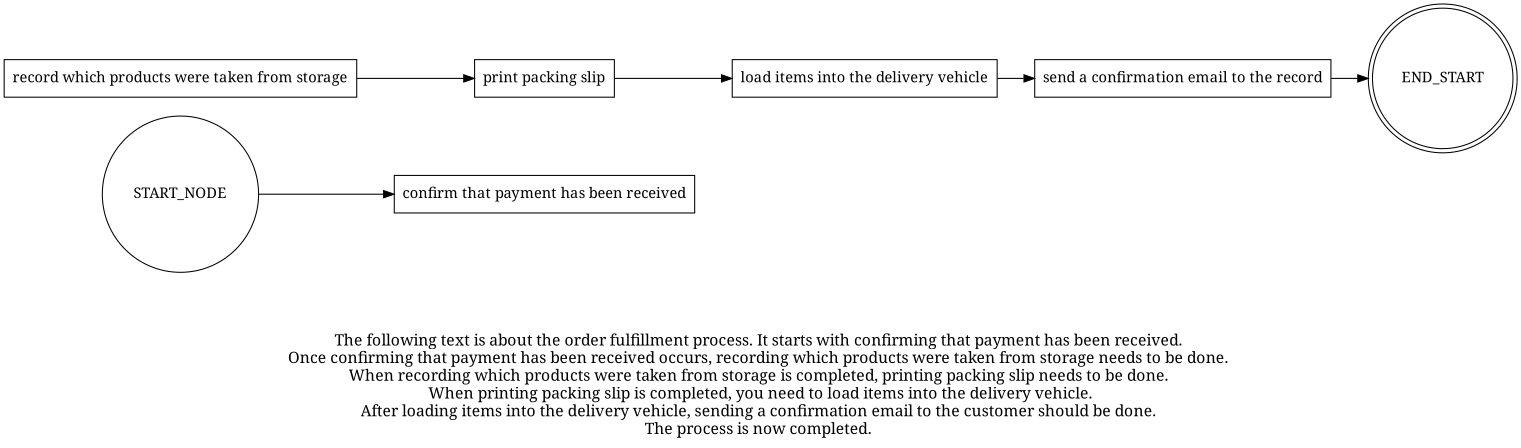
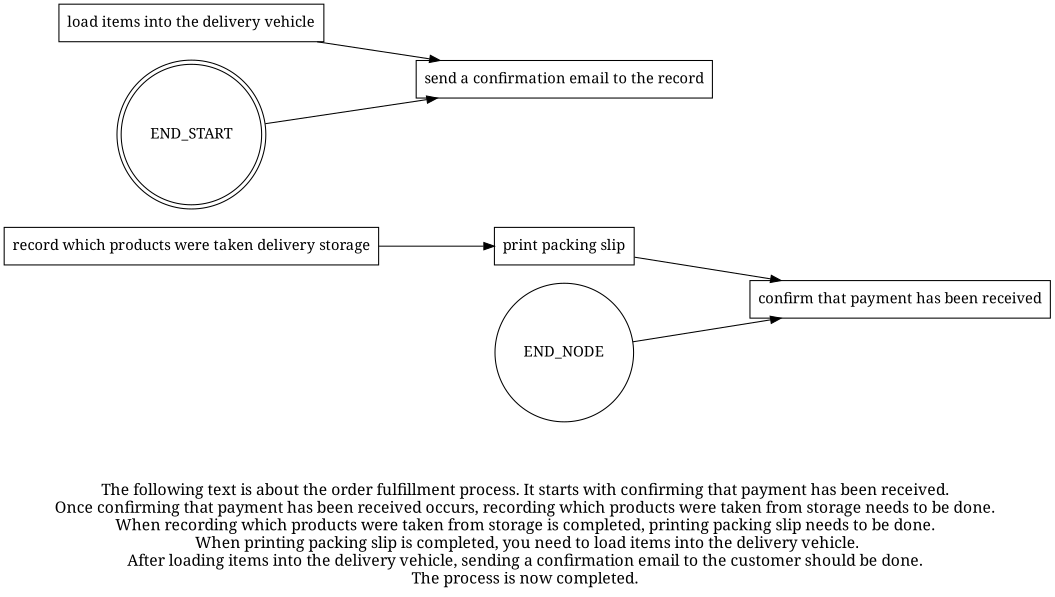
(180, 78) -> (191, 246)
(668, 78) -> (703, 268)
(1344, 78) -> (346, 112)
(180, 194) -> (564, 353)
